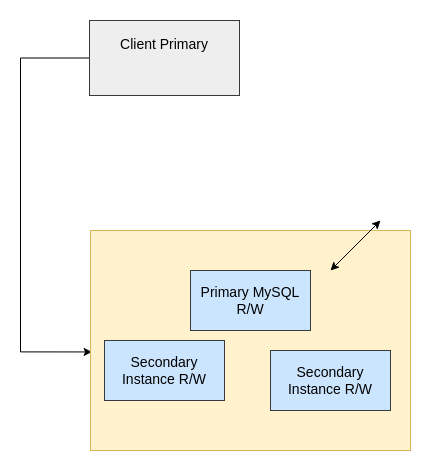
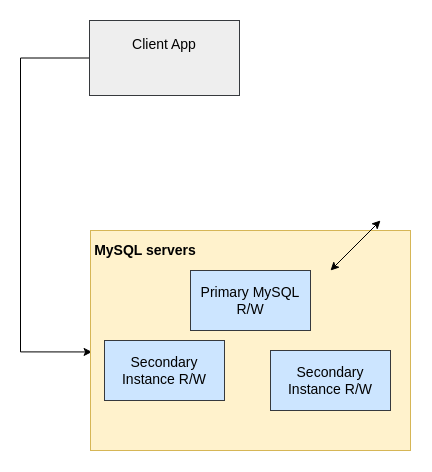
(165, 45) -> (165, 45)
none -> (146, 251)
